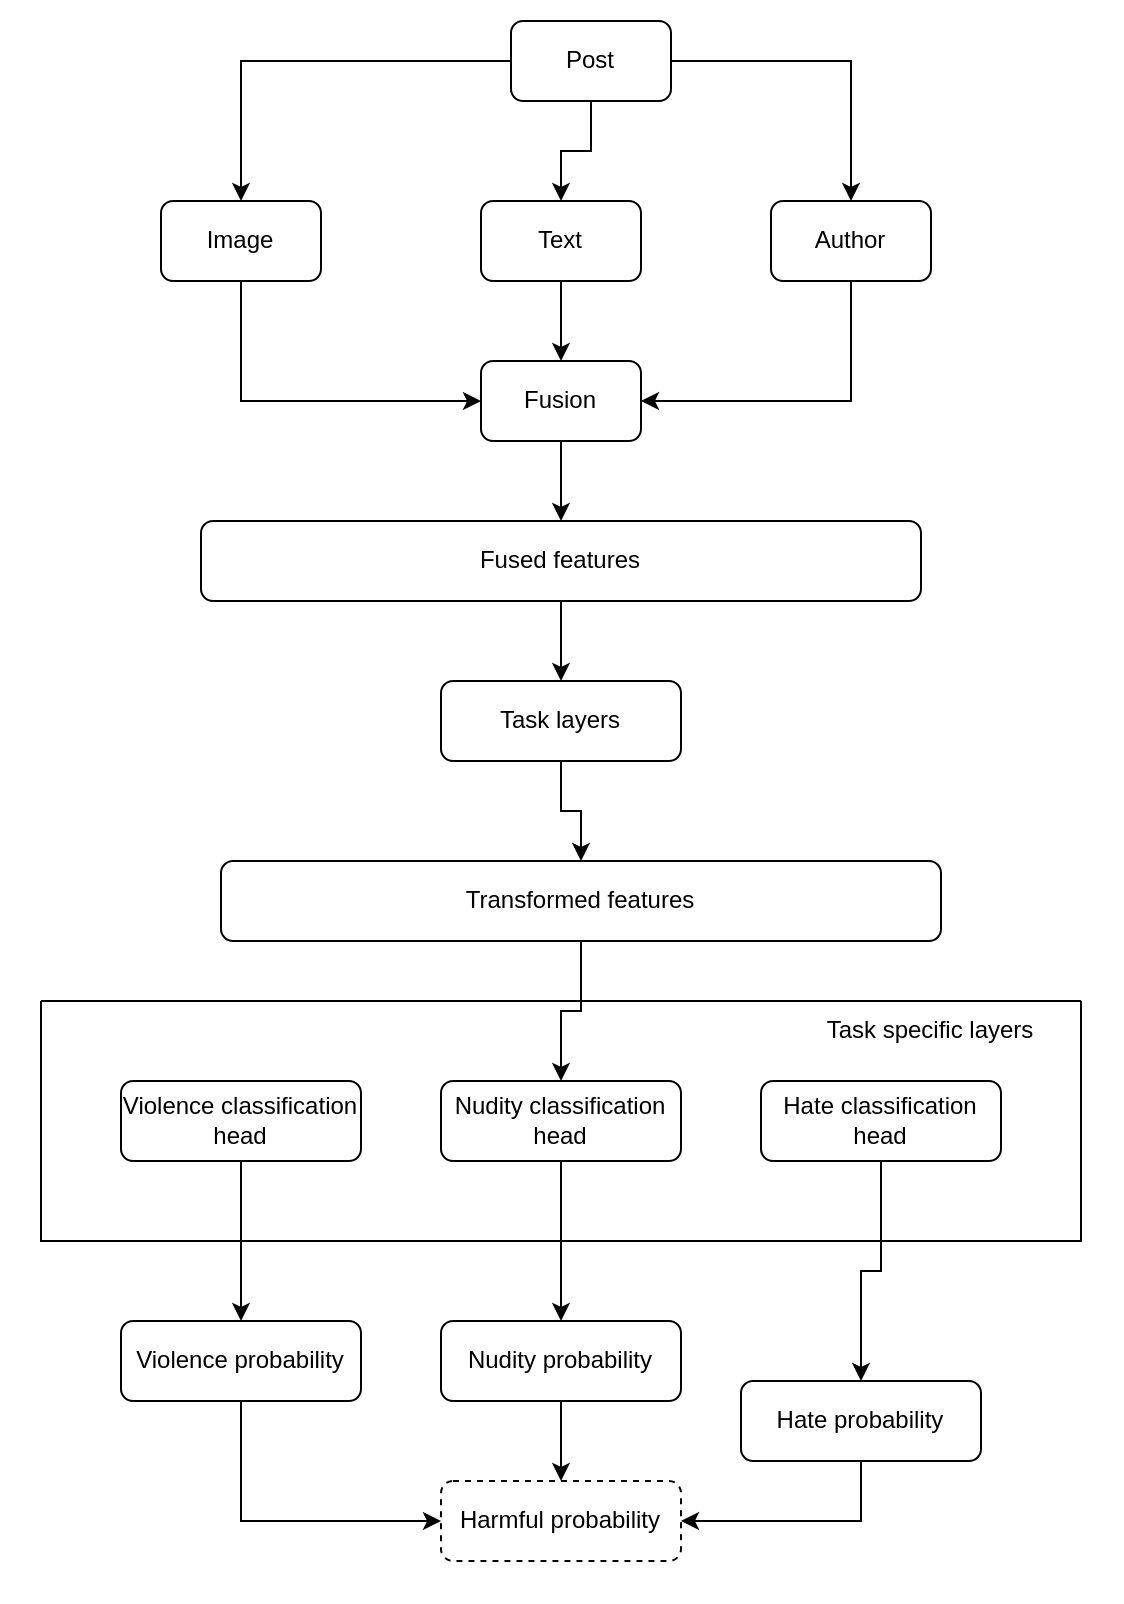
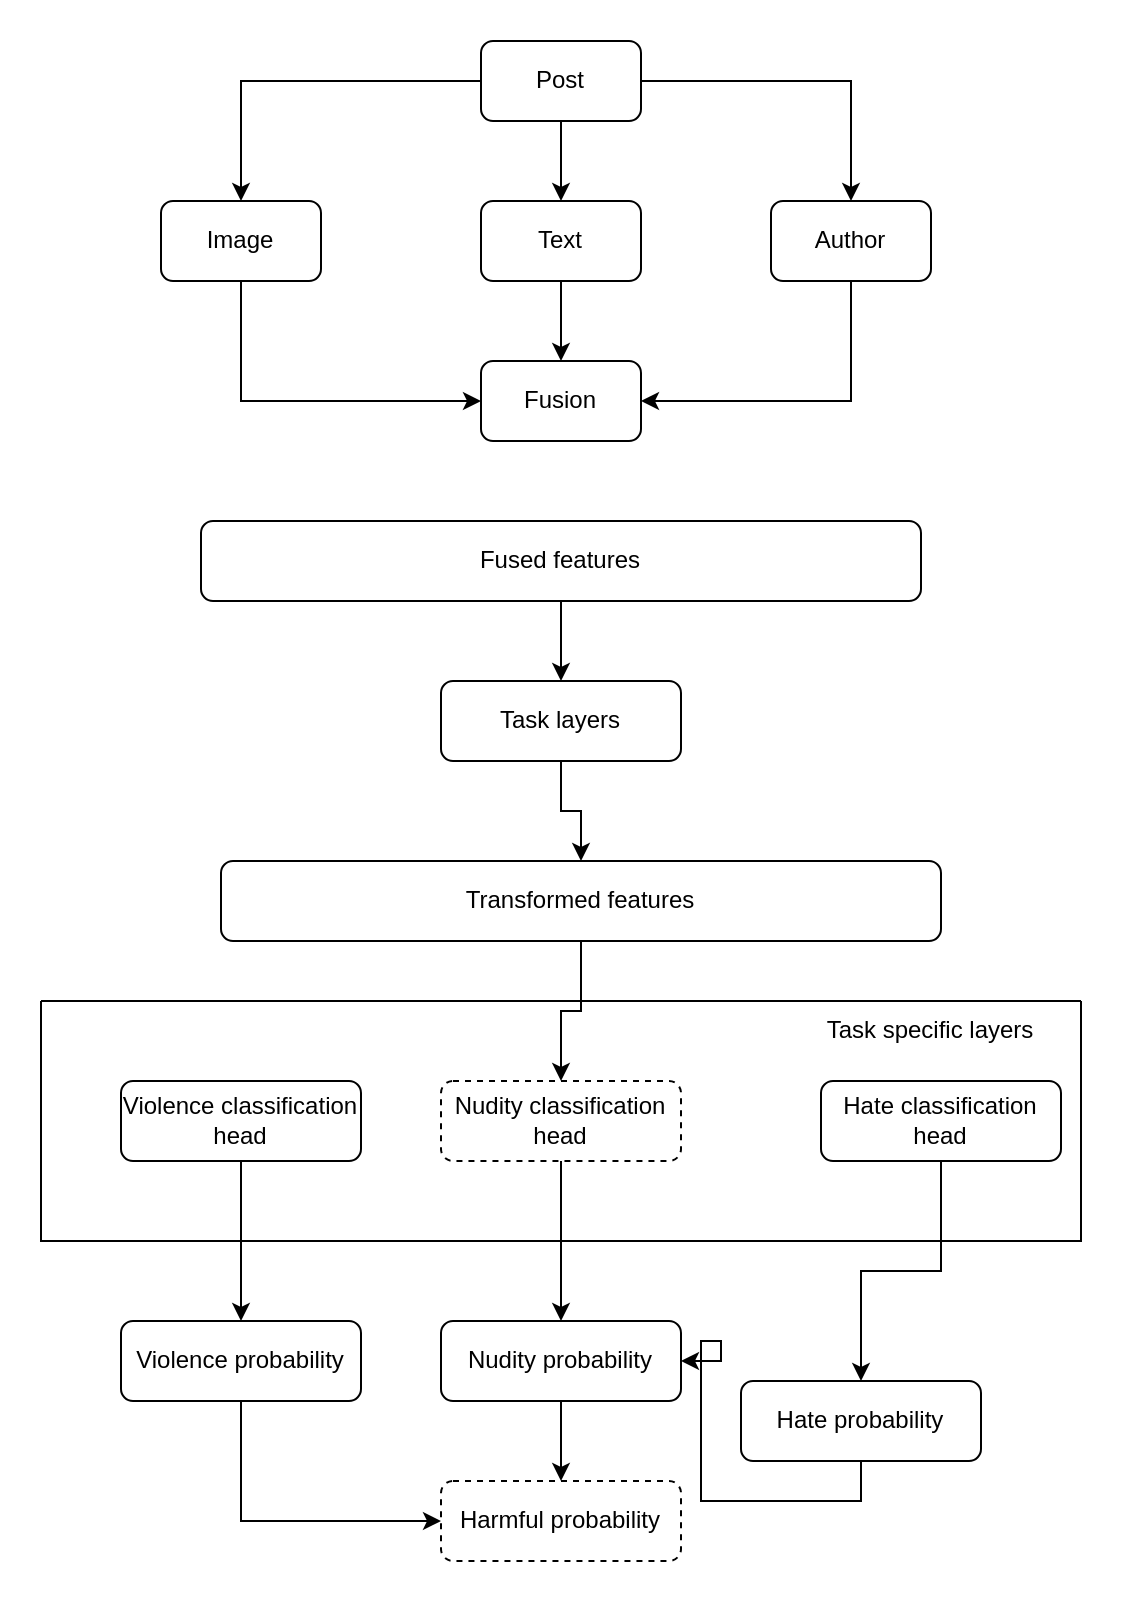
(591, 61) -> (561, 81)
(561, 474) -> none
(561, 1121) -> (561, 1121)
(881, 1121) -> (941, 1121)
(789, 1521) -> (701, 1469)
